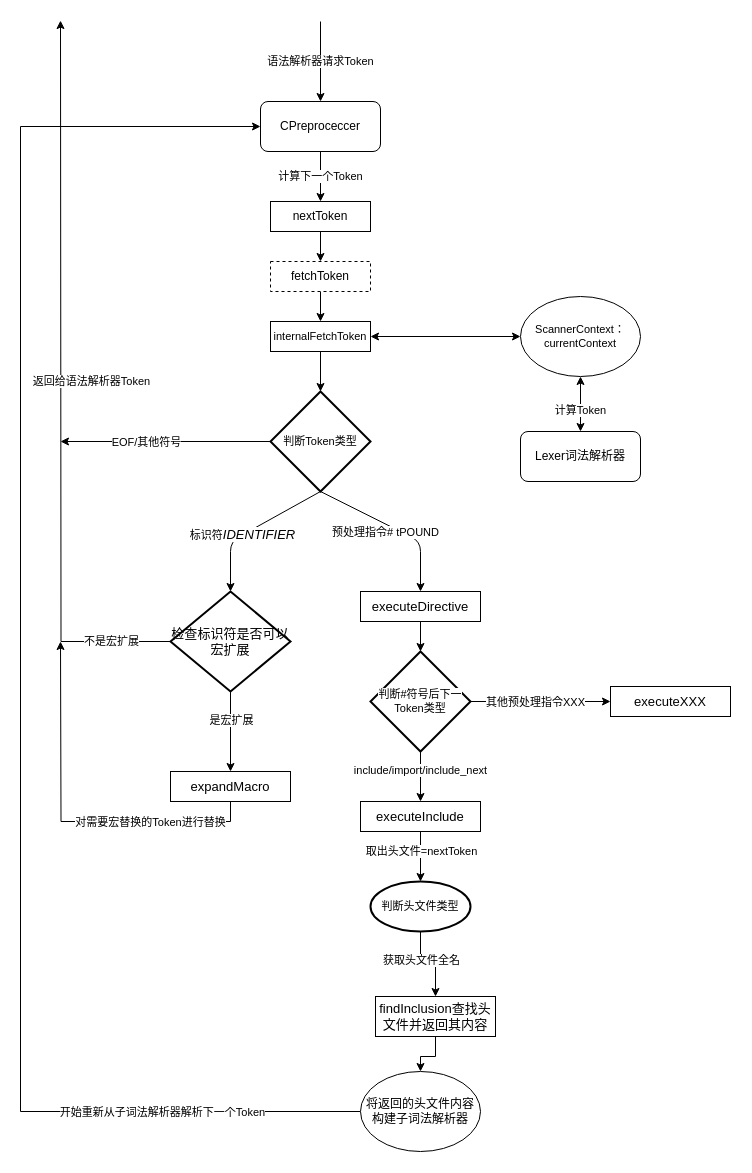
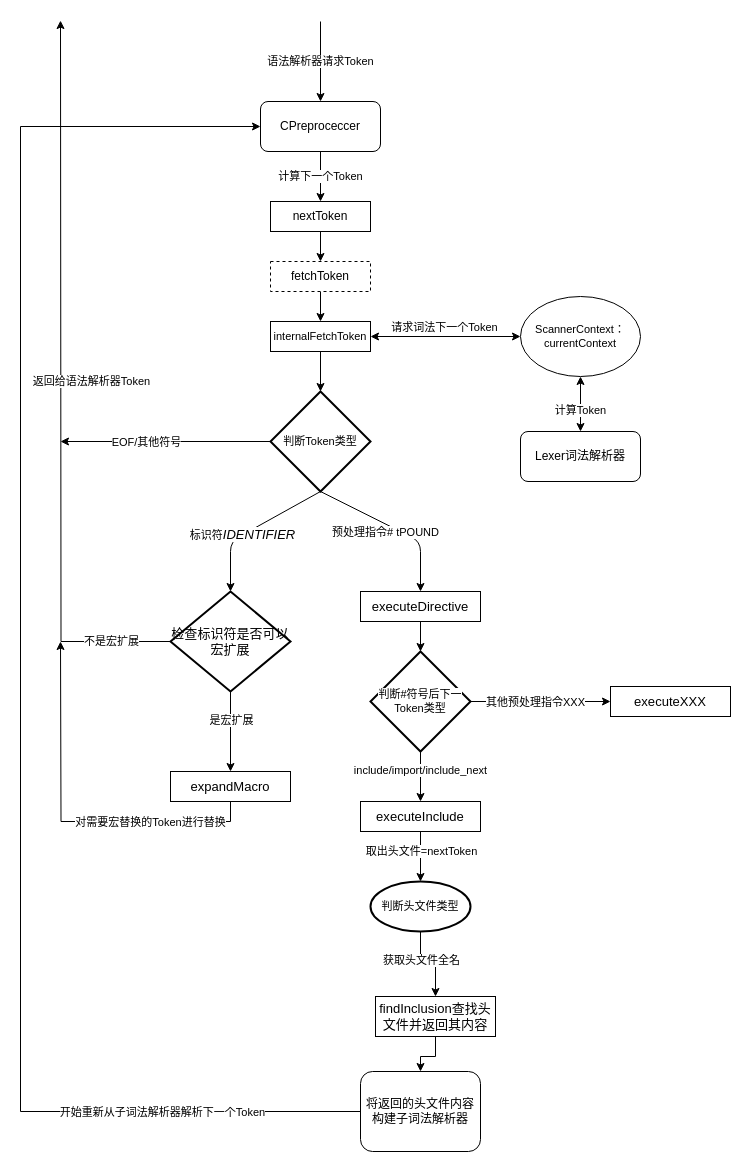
none -> (444, 328)
(421, 1112) -> (421, 1112)
